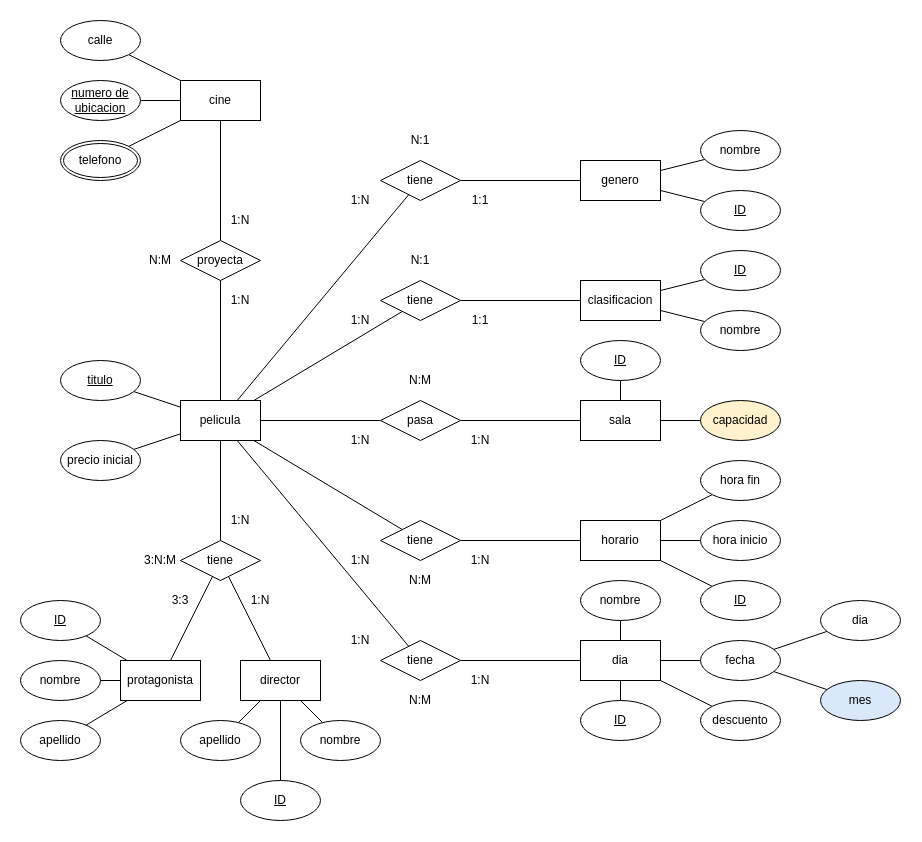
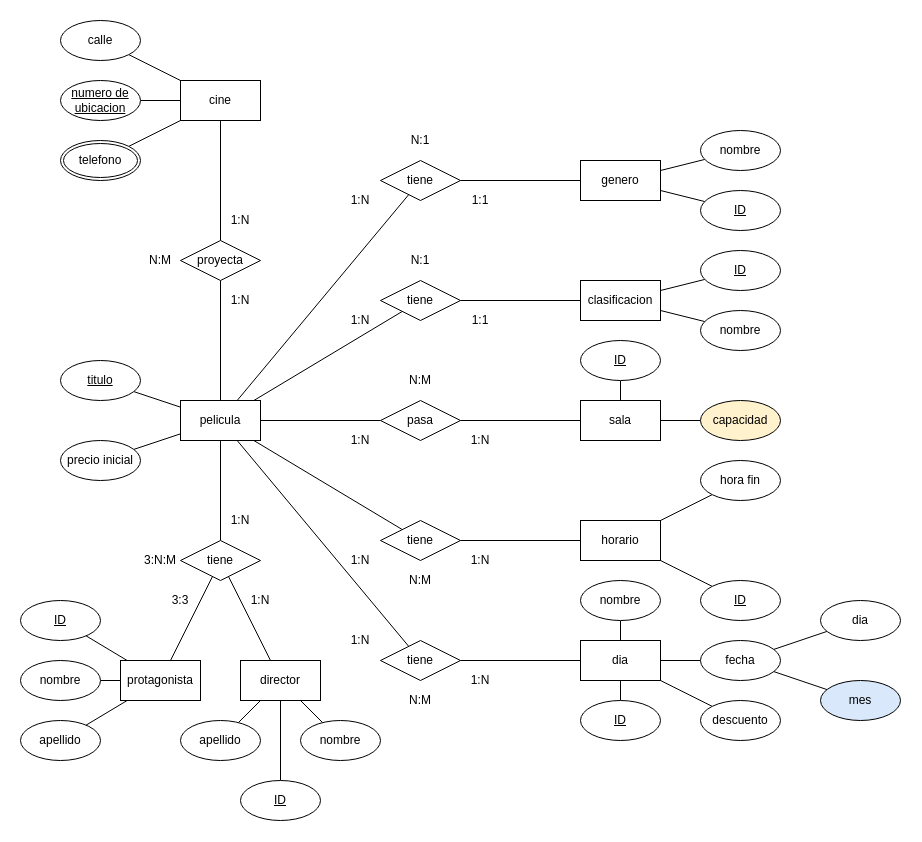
(681, 541) -> none
(741, 541) -> none
